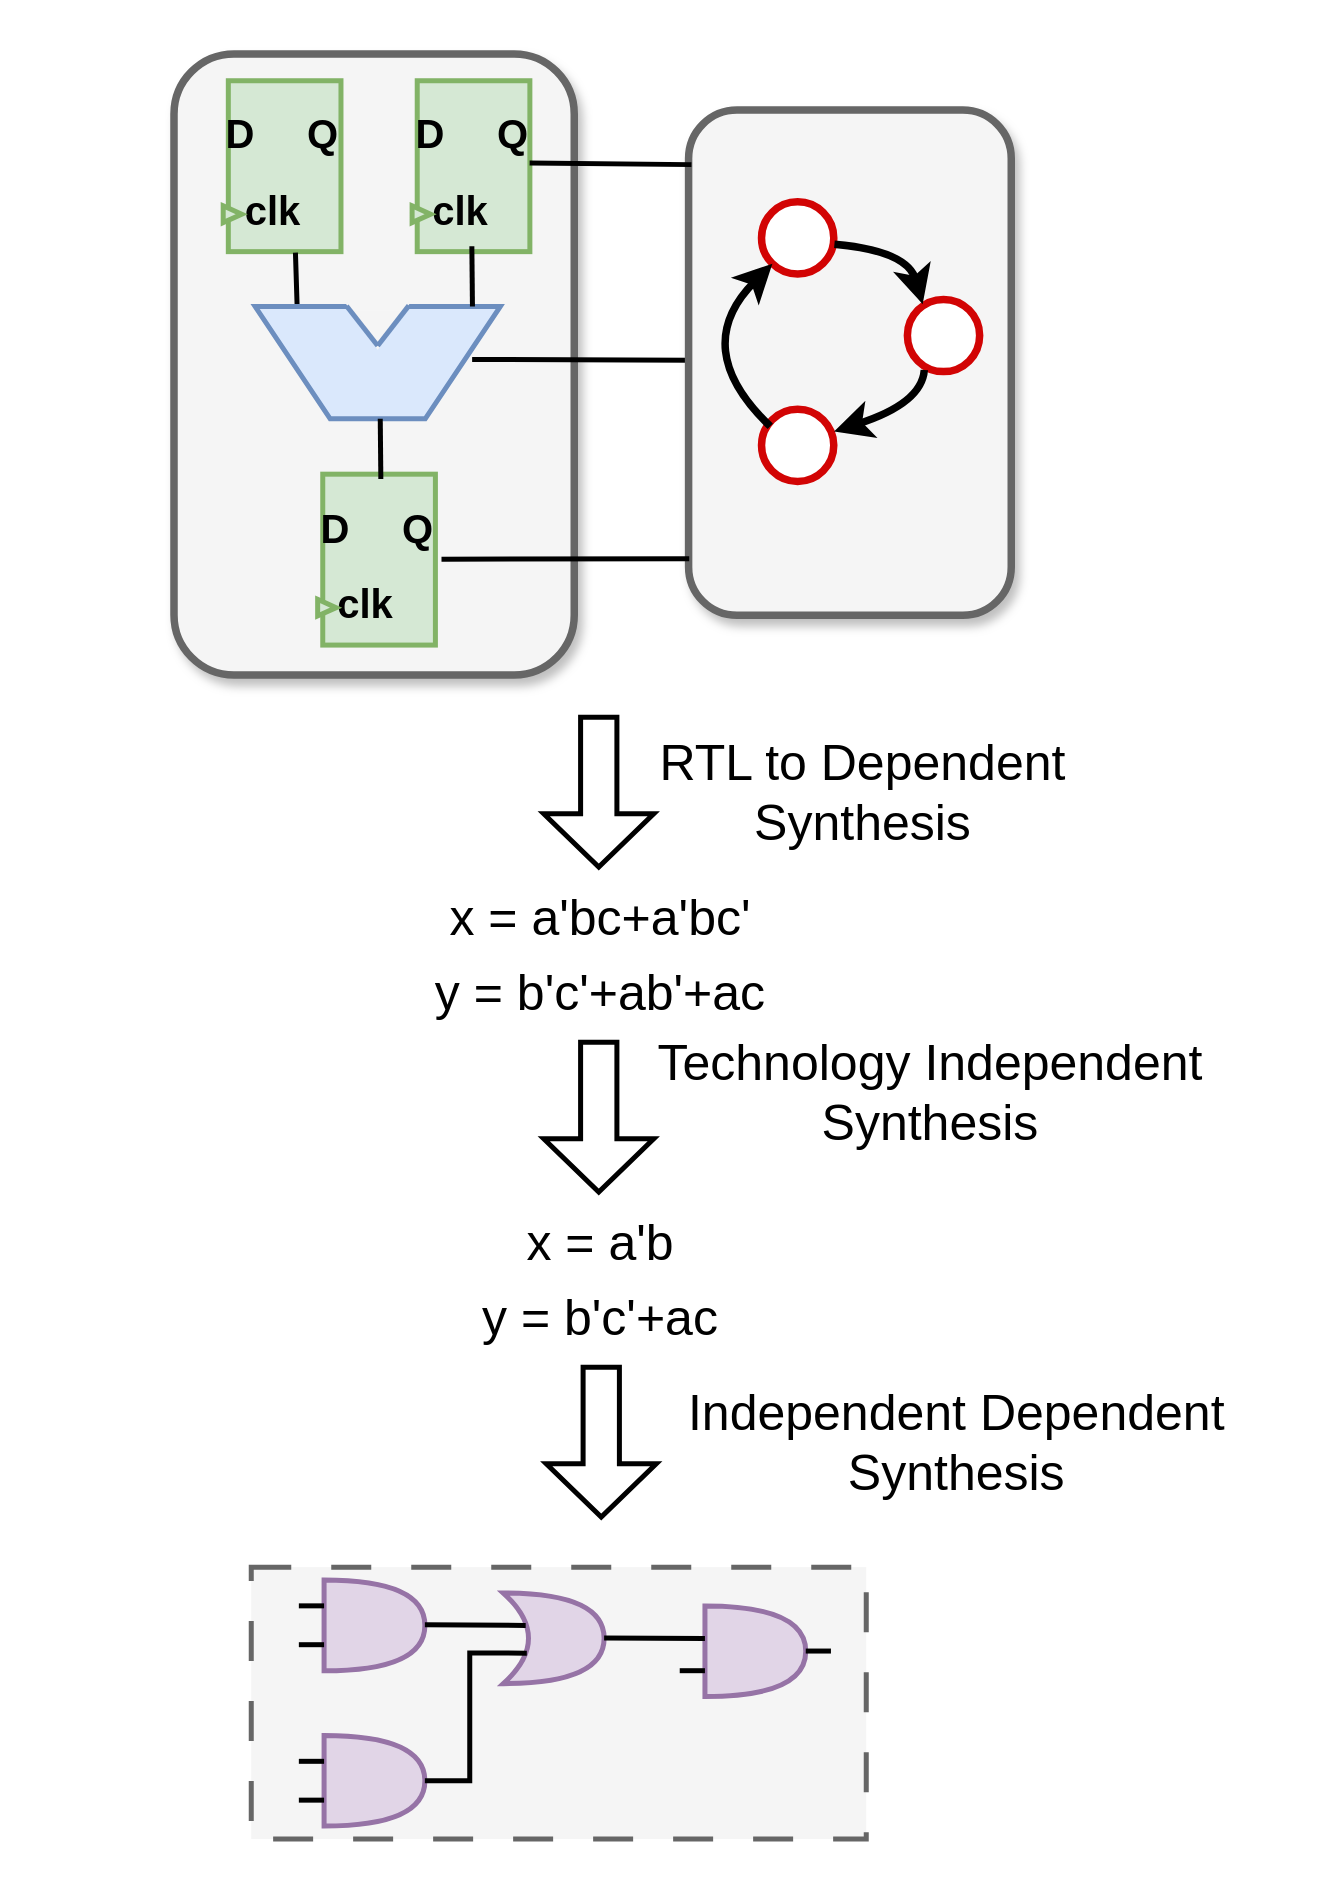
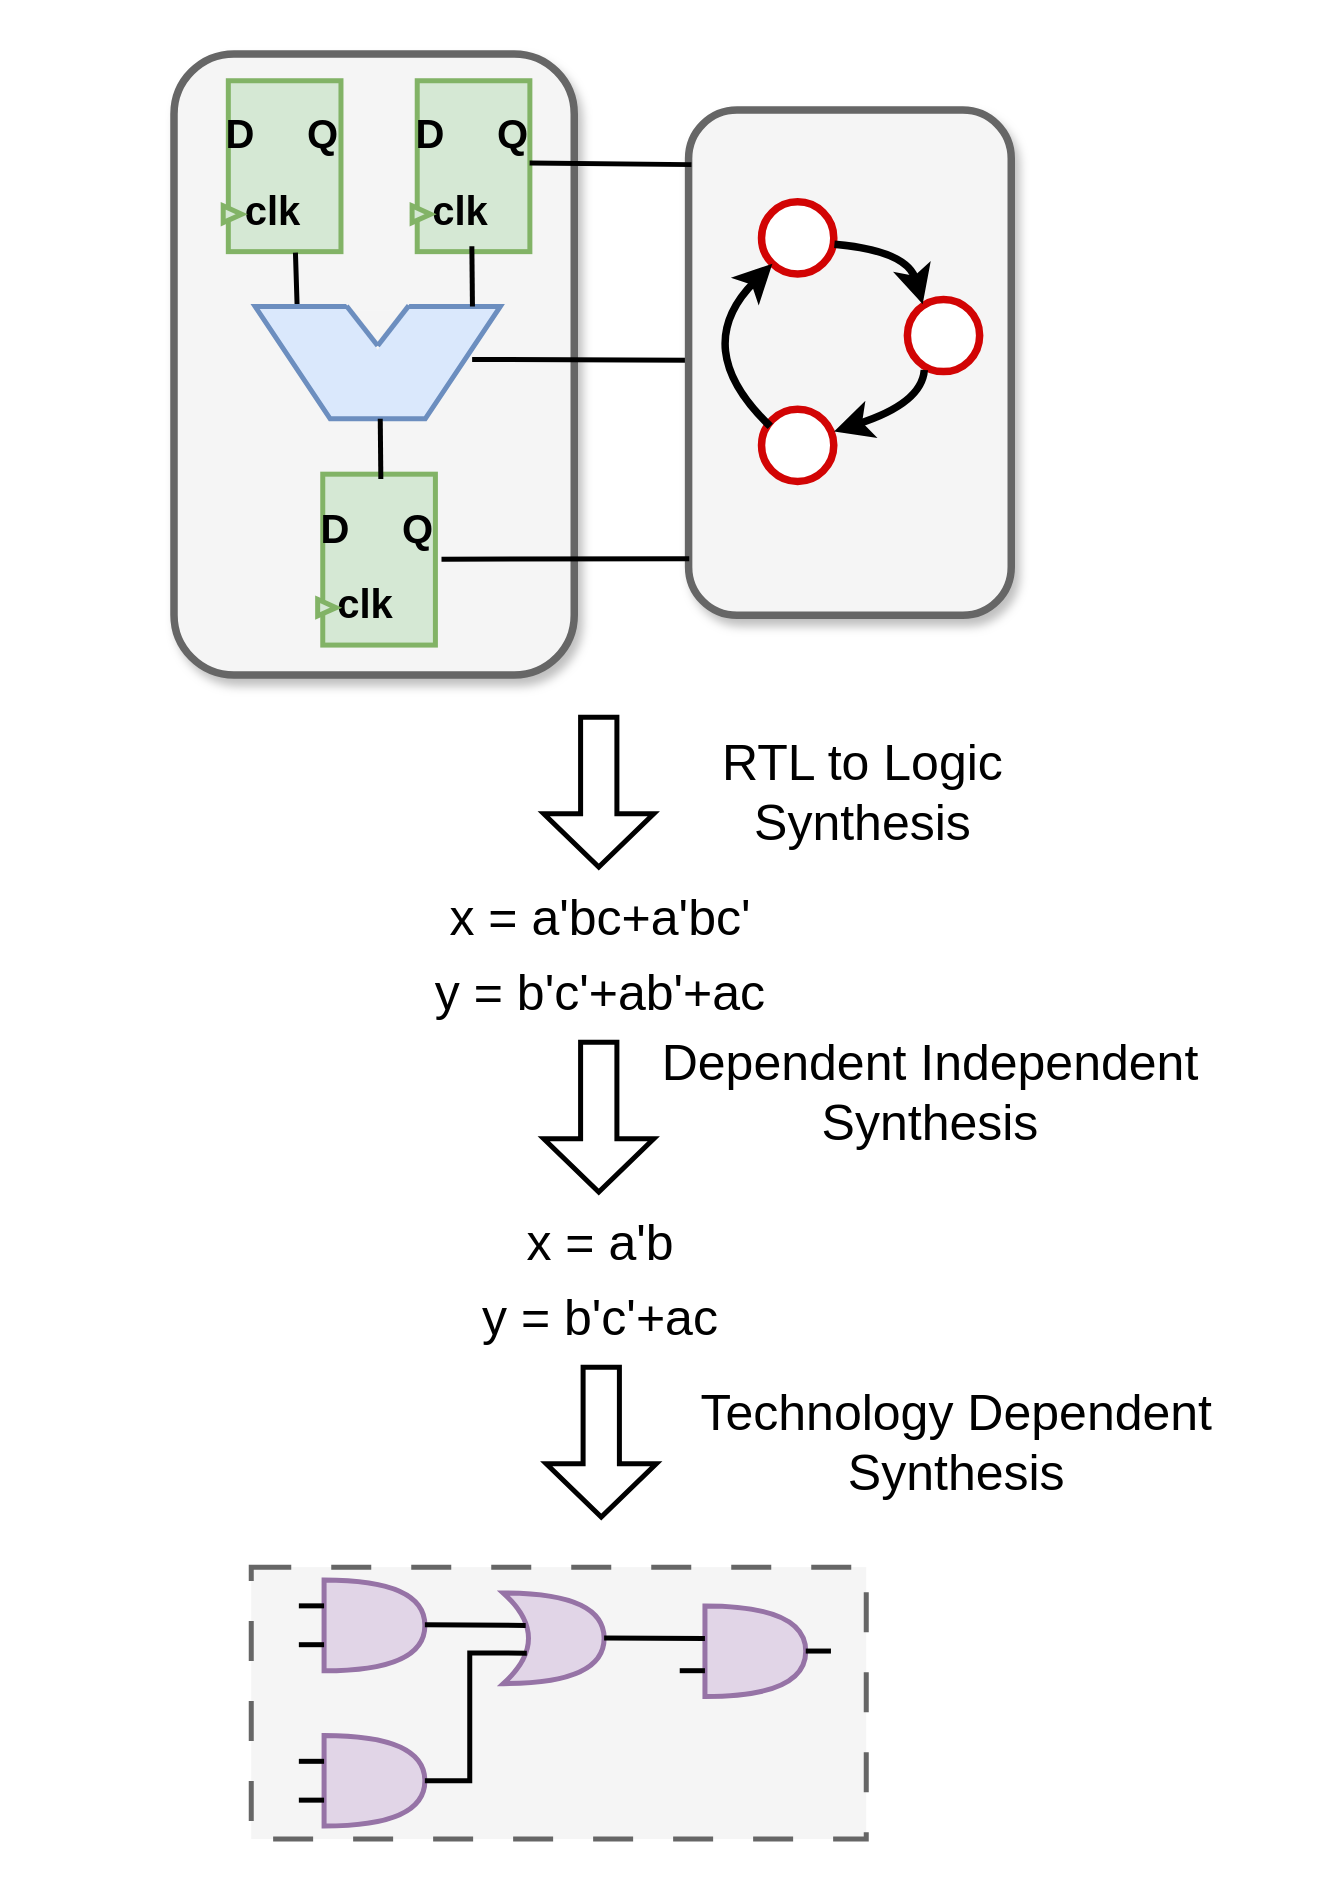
(864, 791) -> (864, 791)
(931, 1091) -> (931, 1091)
(958, 1441) -> (958, 1441)
